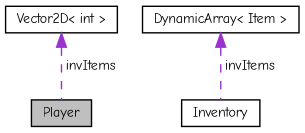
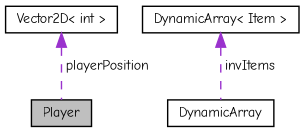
(89, 66) -> (105, 66)
(221, 113) -> (221, 113)
